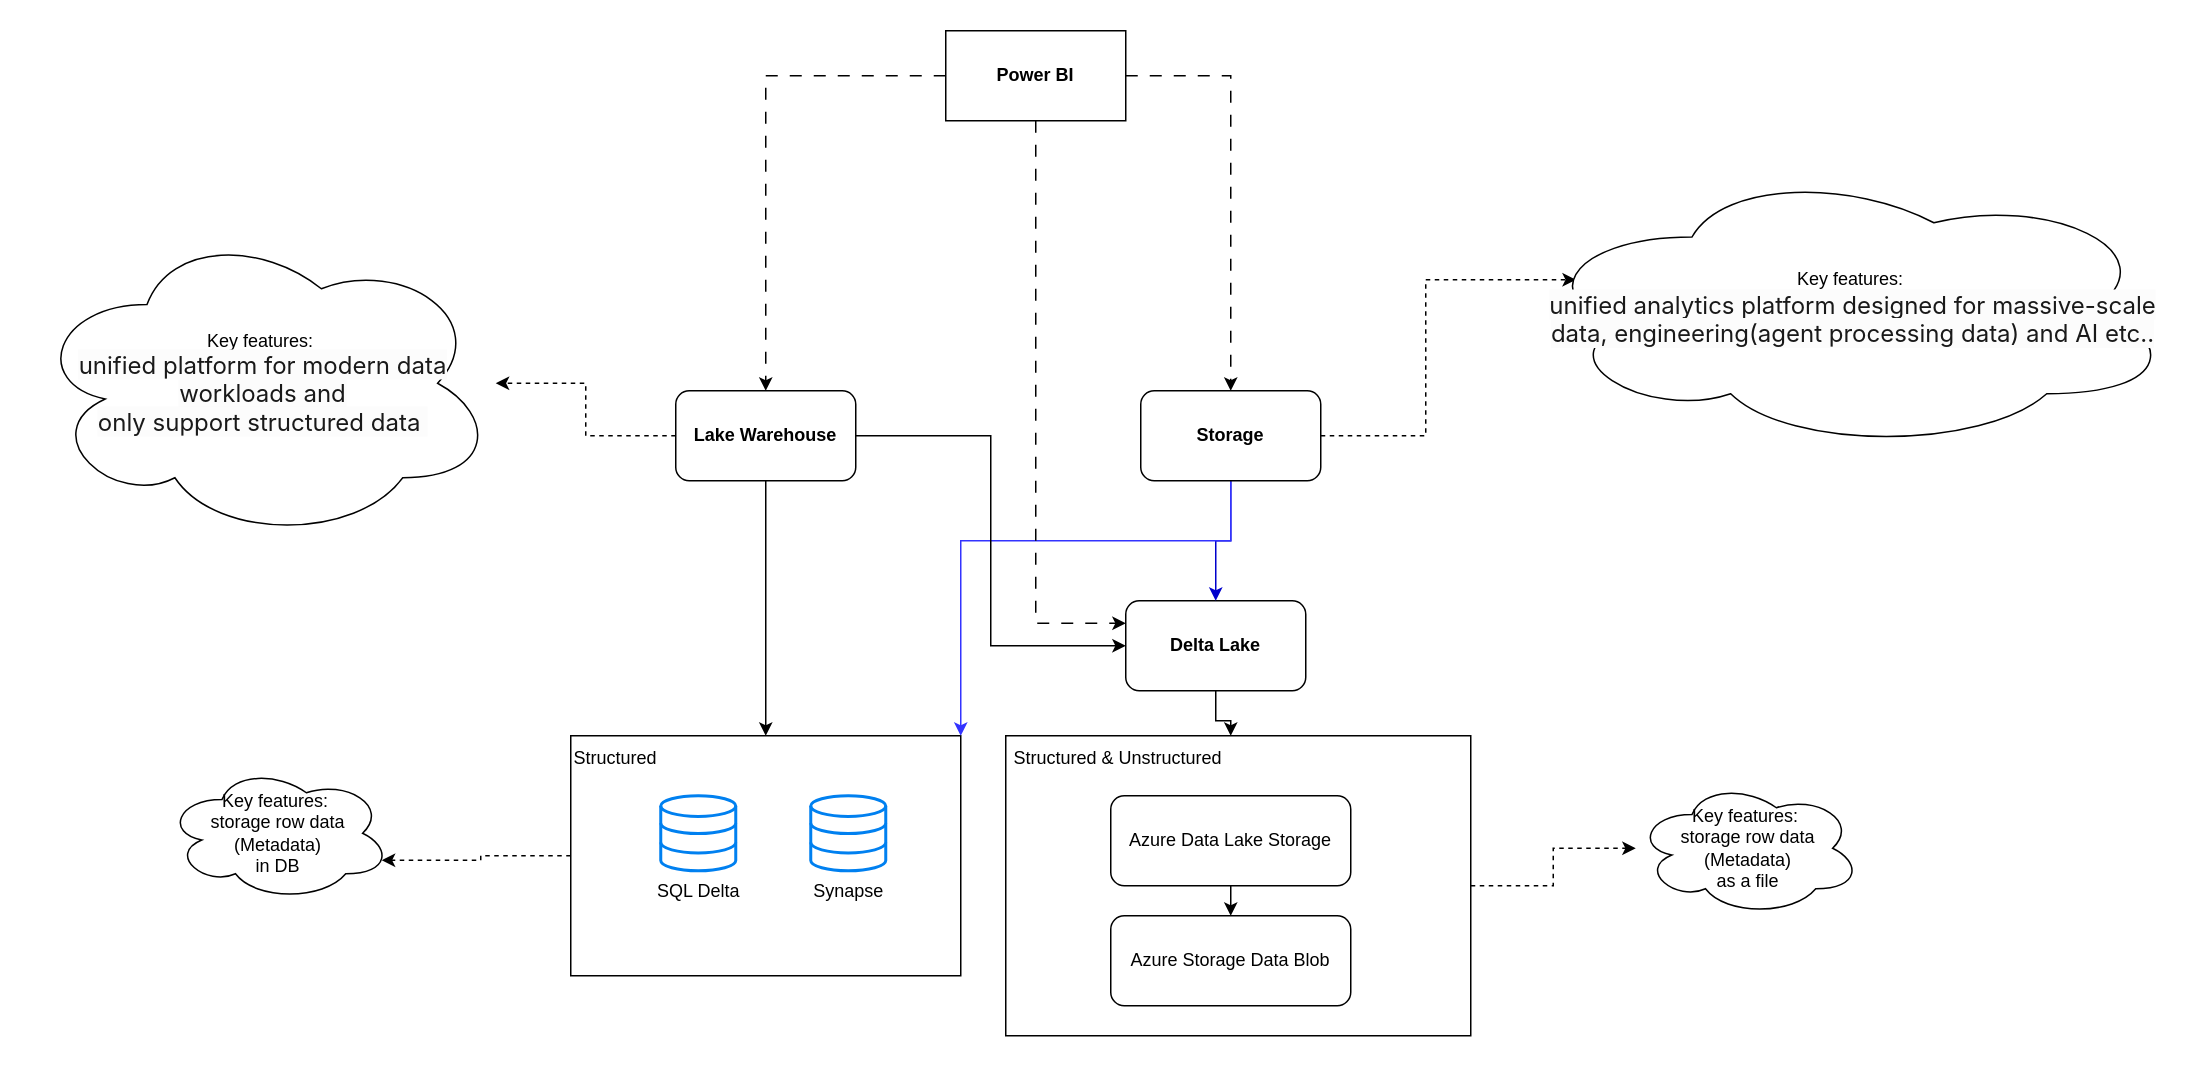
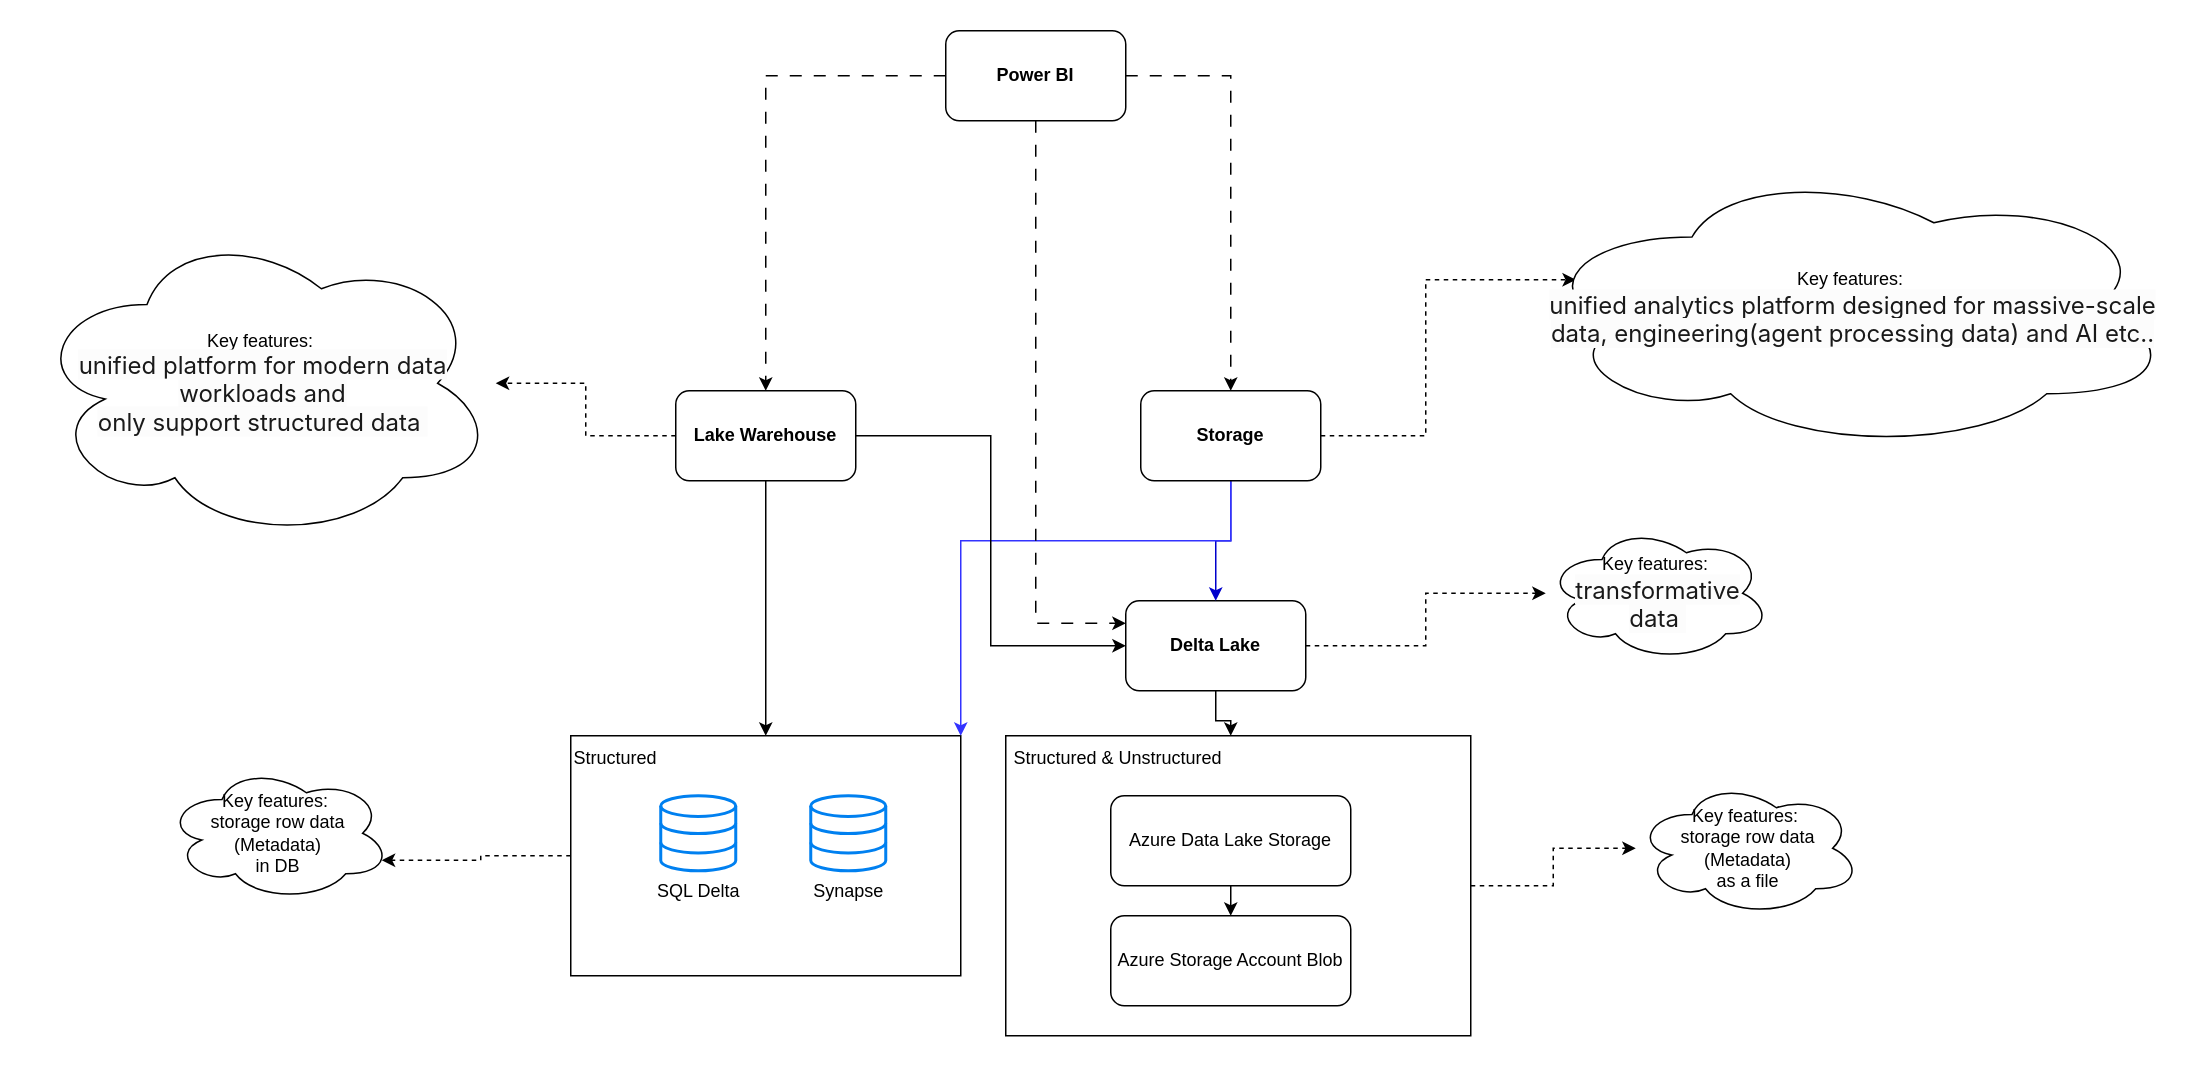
(1036, 76) -> (1036, 76)
none -> (1658, 593)
none -> (1426, 625)
(1231, 961) -> (1231, 961)
